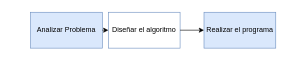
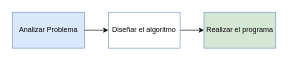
(66, 30) -> (48, 30)
(240, 30) -> (240, 30)
